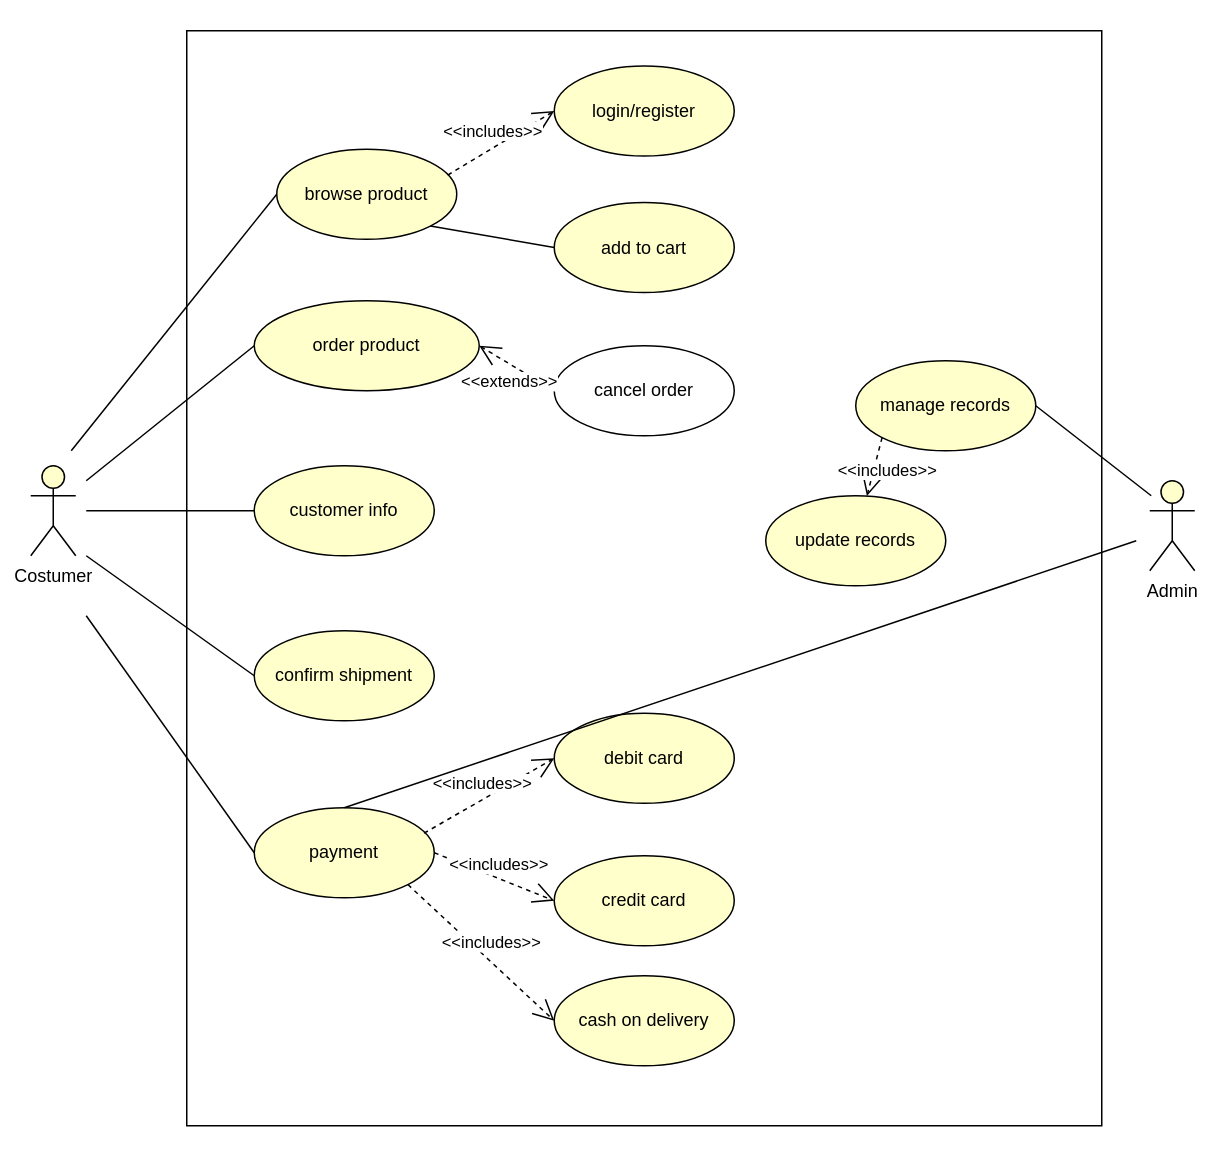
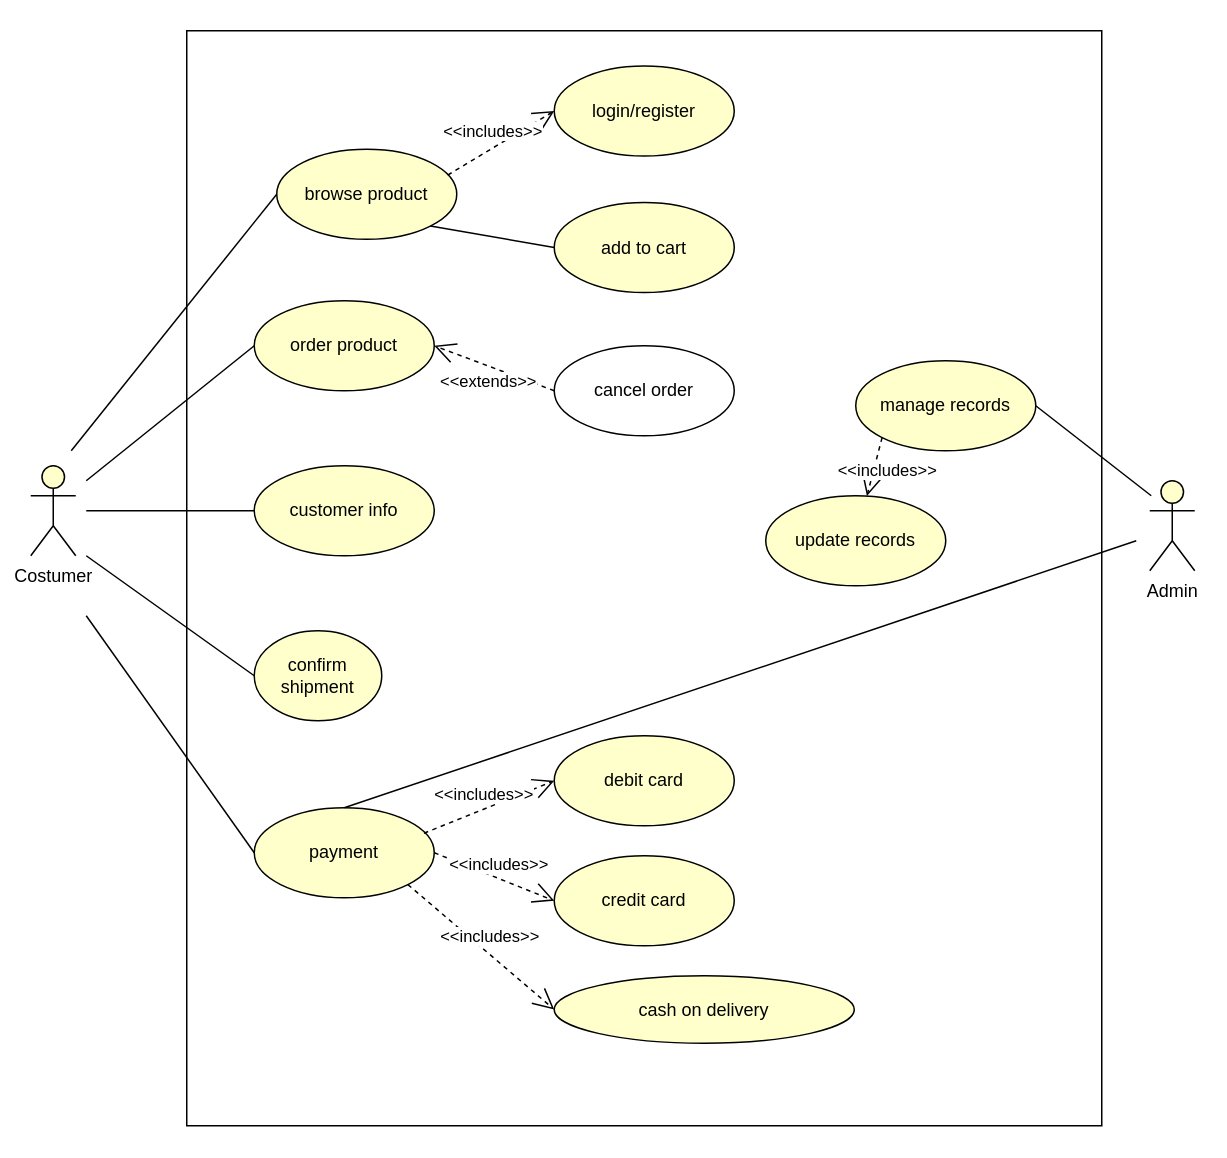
(367, 346) -> (344, 346)
(344, 676) -> (318, 676)
(644, 758) -> (644, 781)
(644, 1021) -> (704, 1010)
